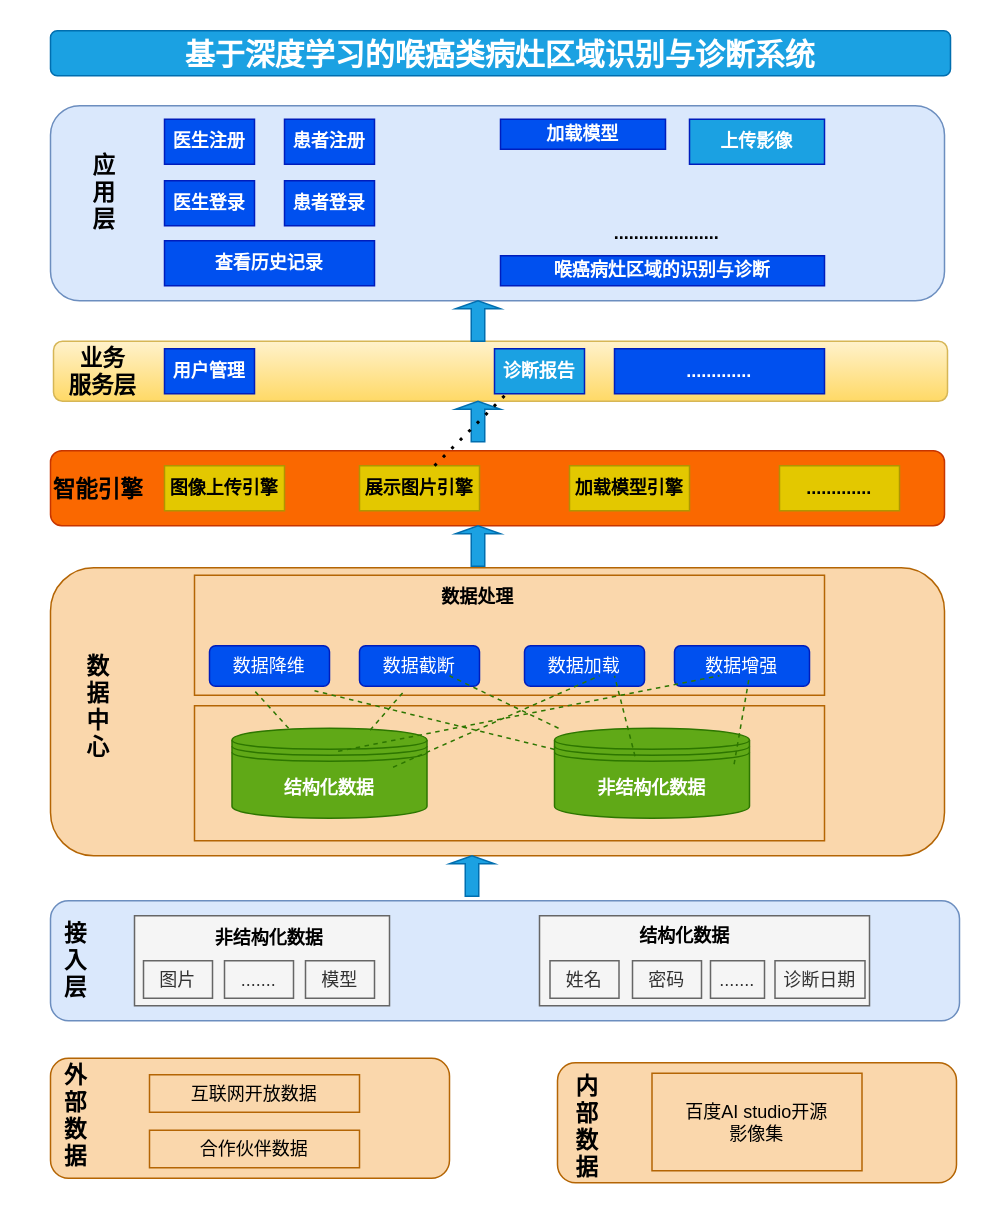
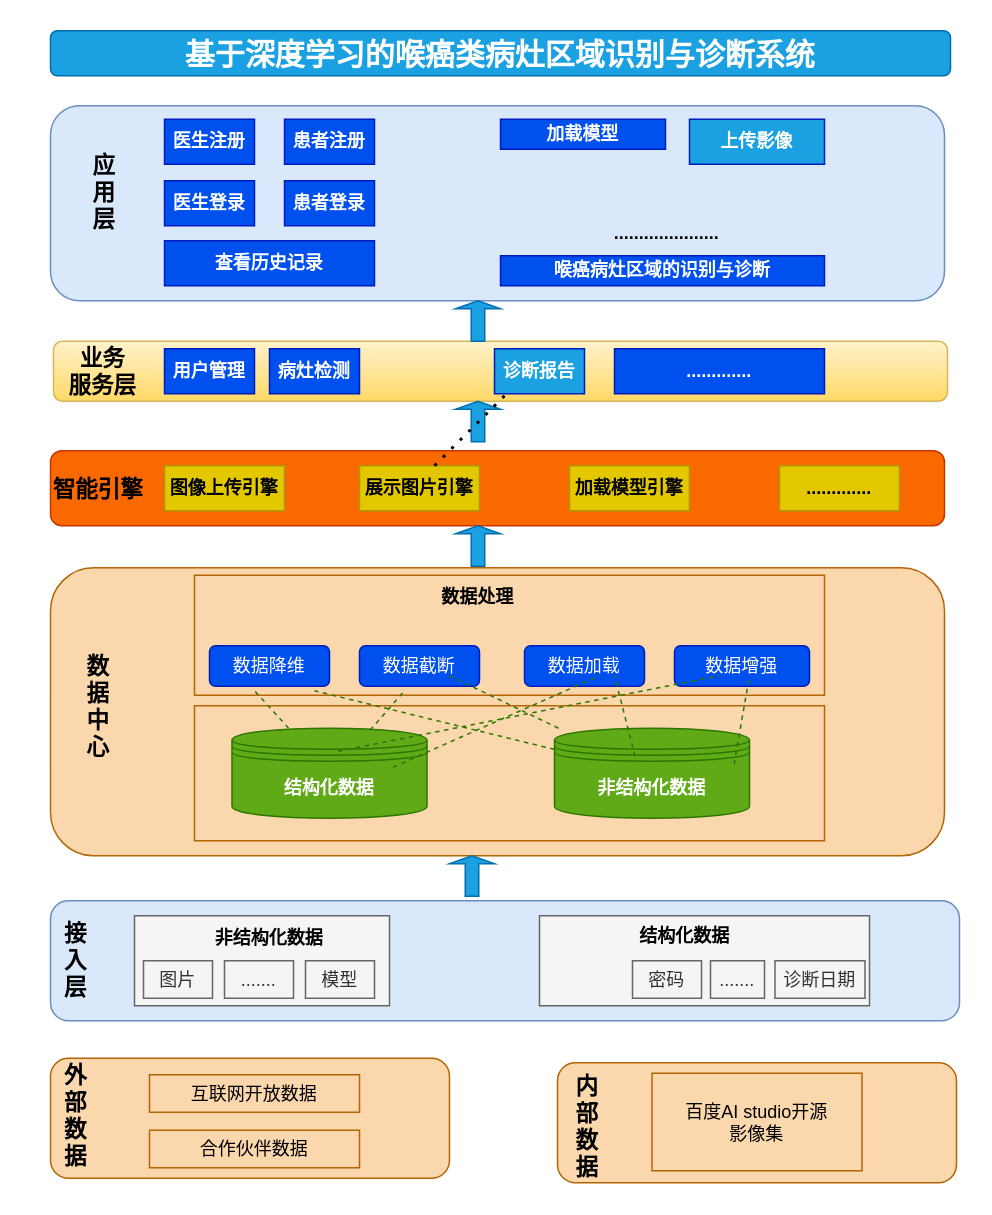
none -> (314, 371)
(584, 980) -> none
